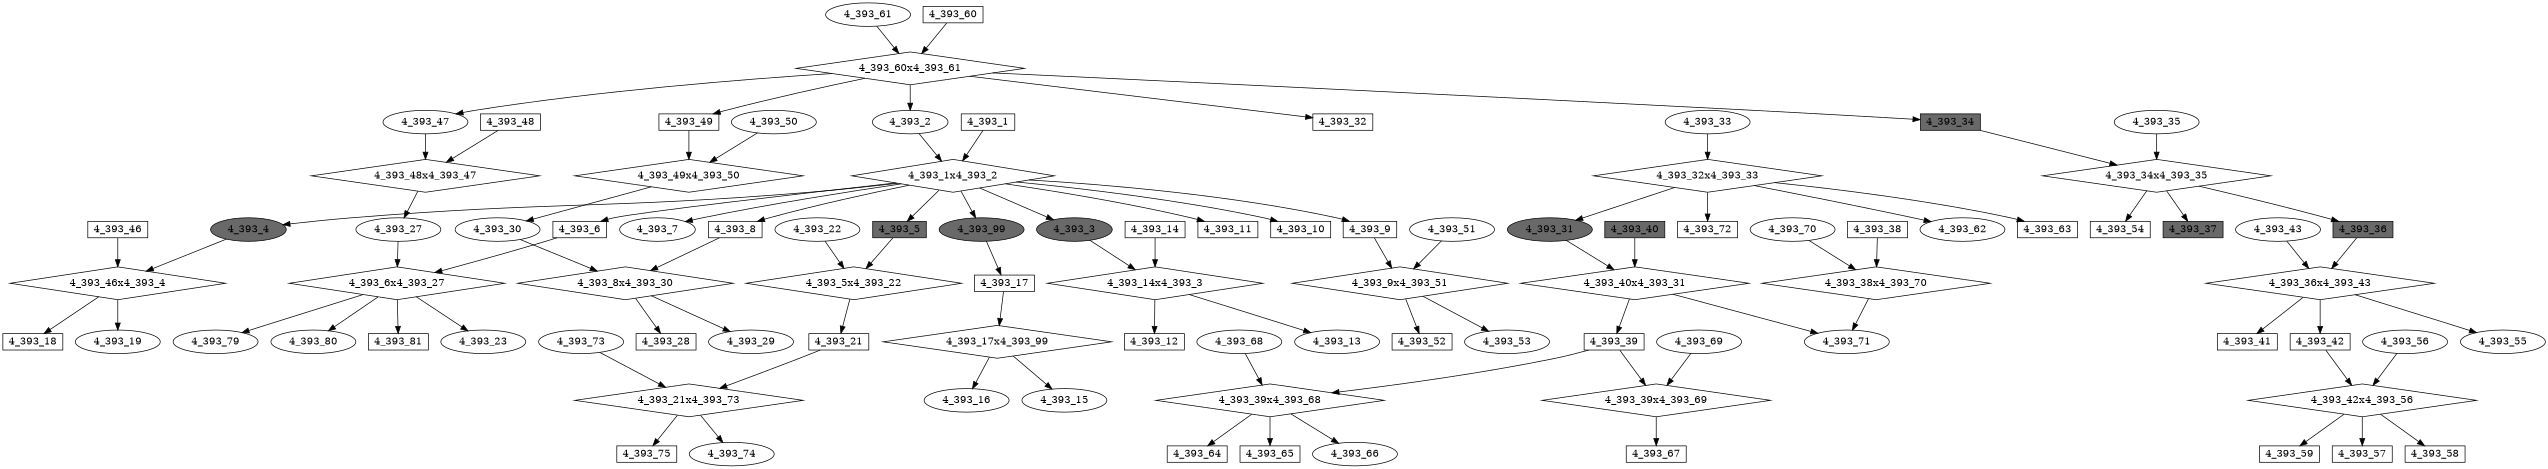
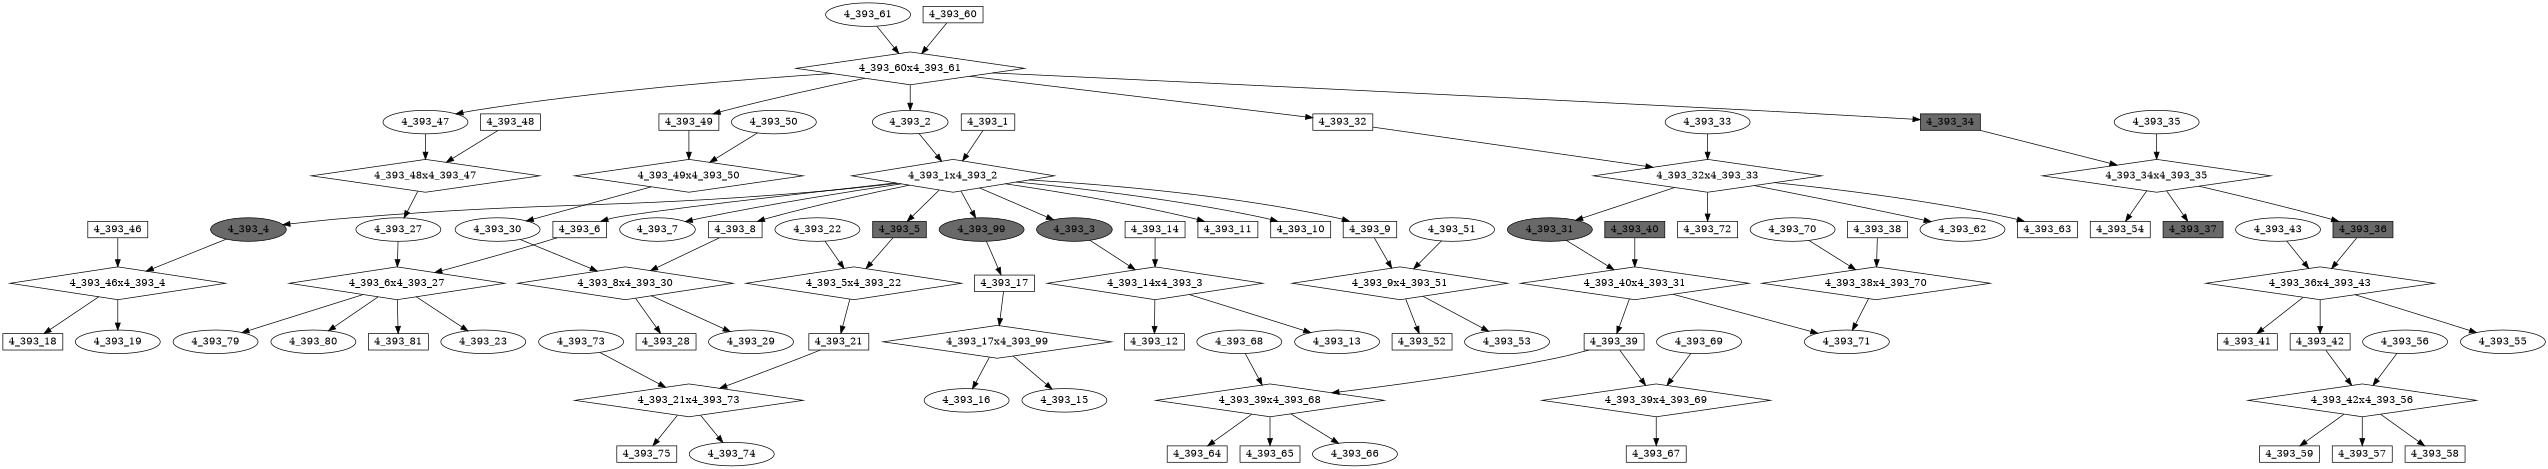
none -> (1509, 147)
